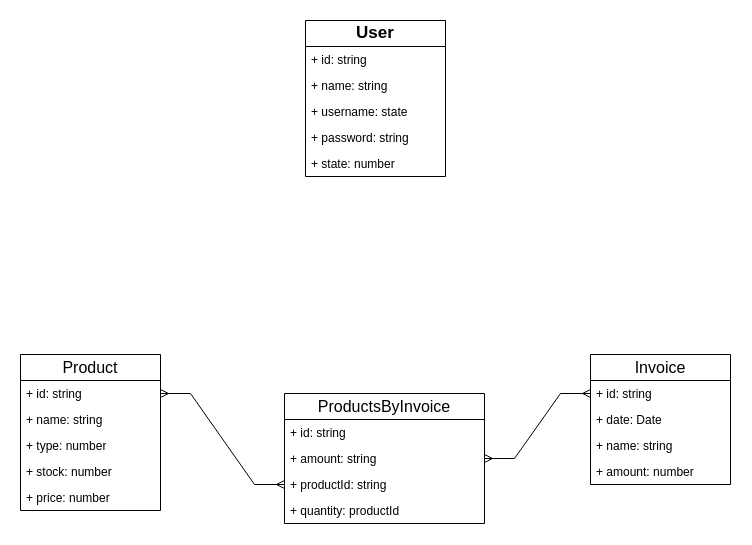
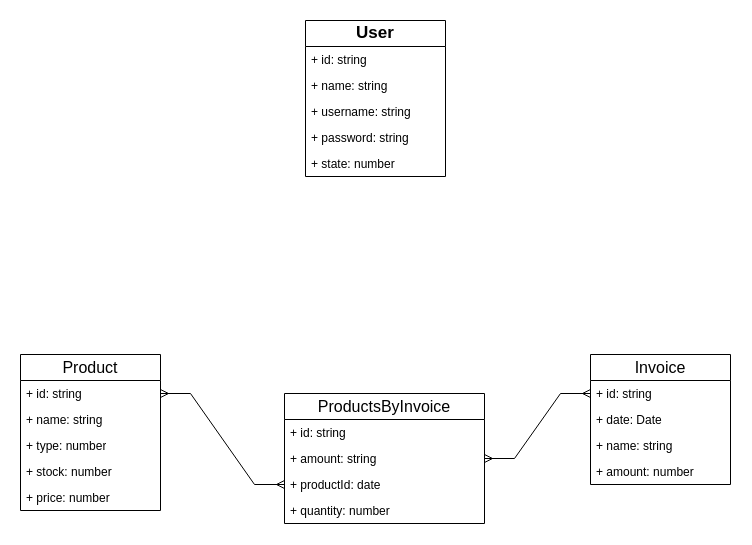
(364, 113) -> (366, 113)
(348, 486) -> (343, 486)
(355, 512) -> (345, 512)
